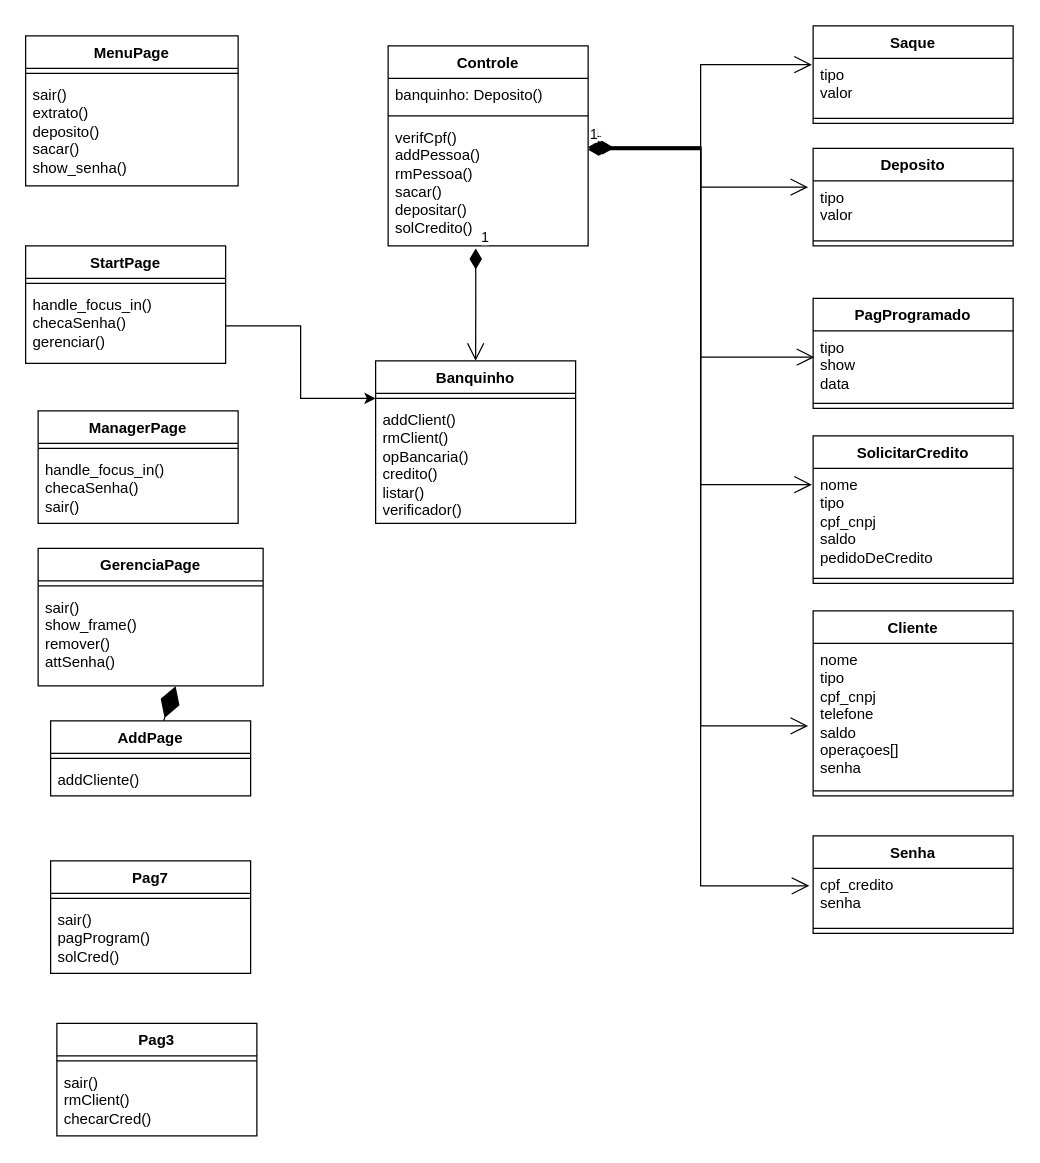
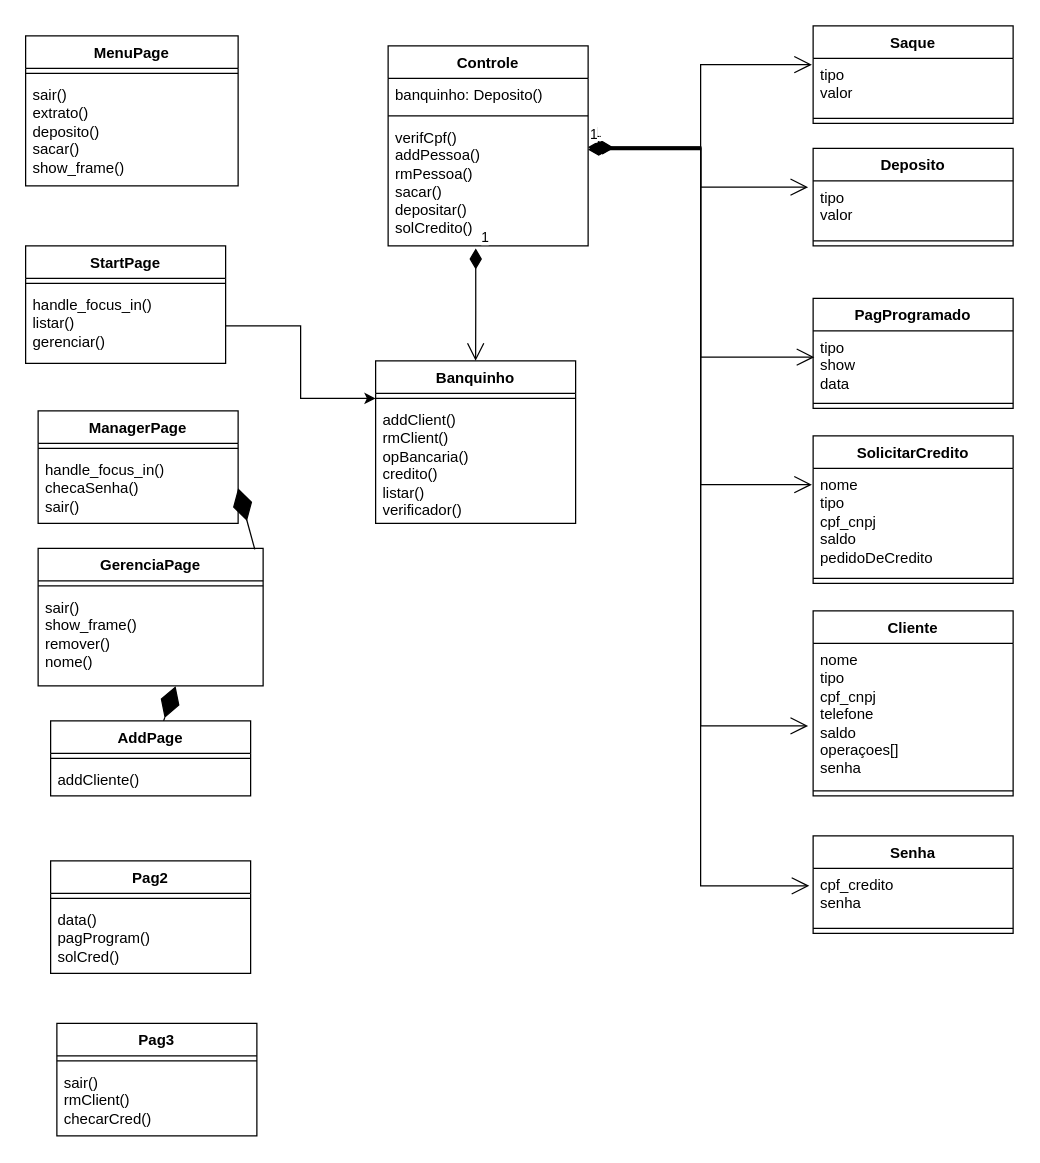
(84, 132) -> (84, 132)
(101, 324) -> (101, 324)
none -> (251, 534)
(96, 635) -> (96, 635)
(151, 878) -> (151, 878)
(109, 939) -> (109, 939)
